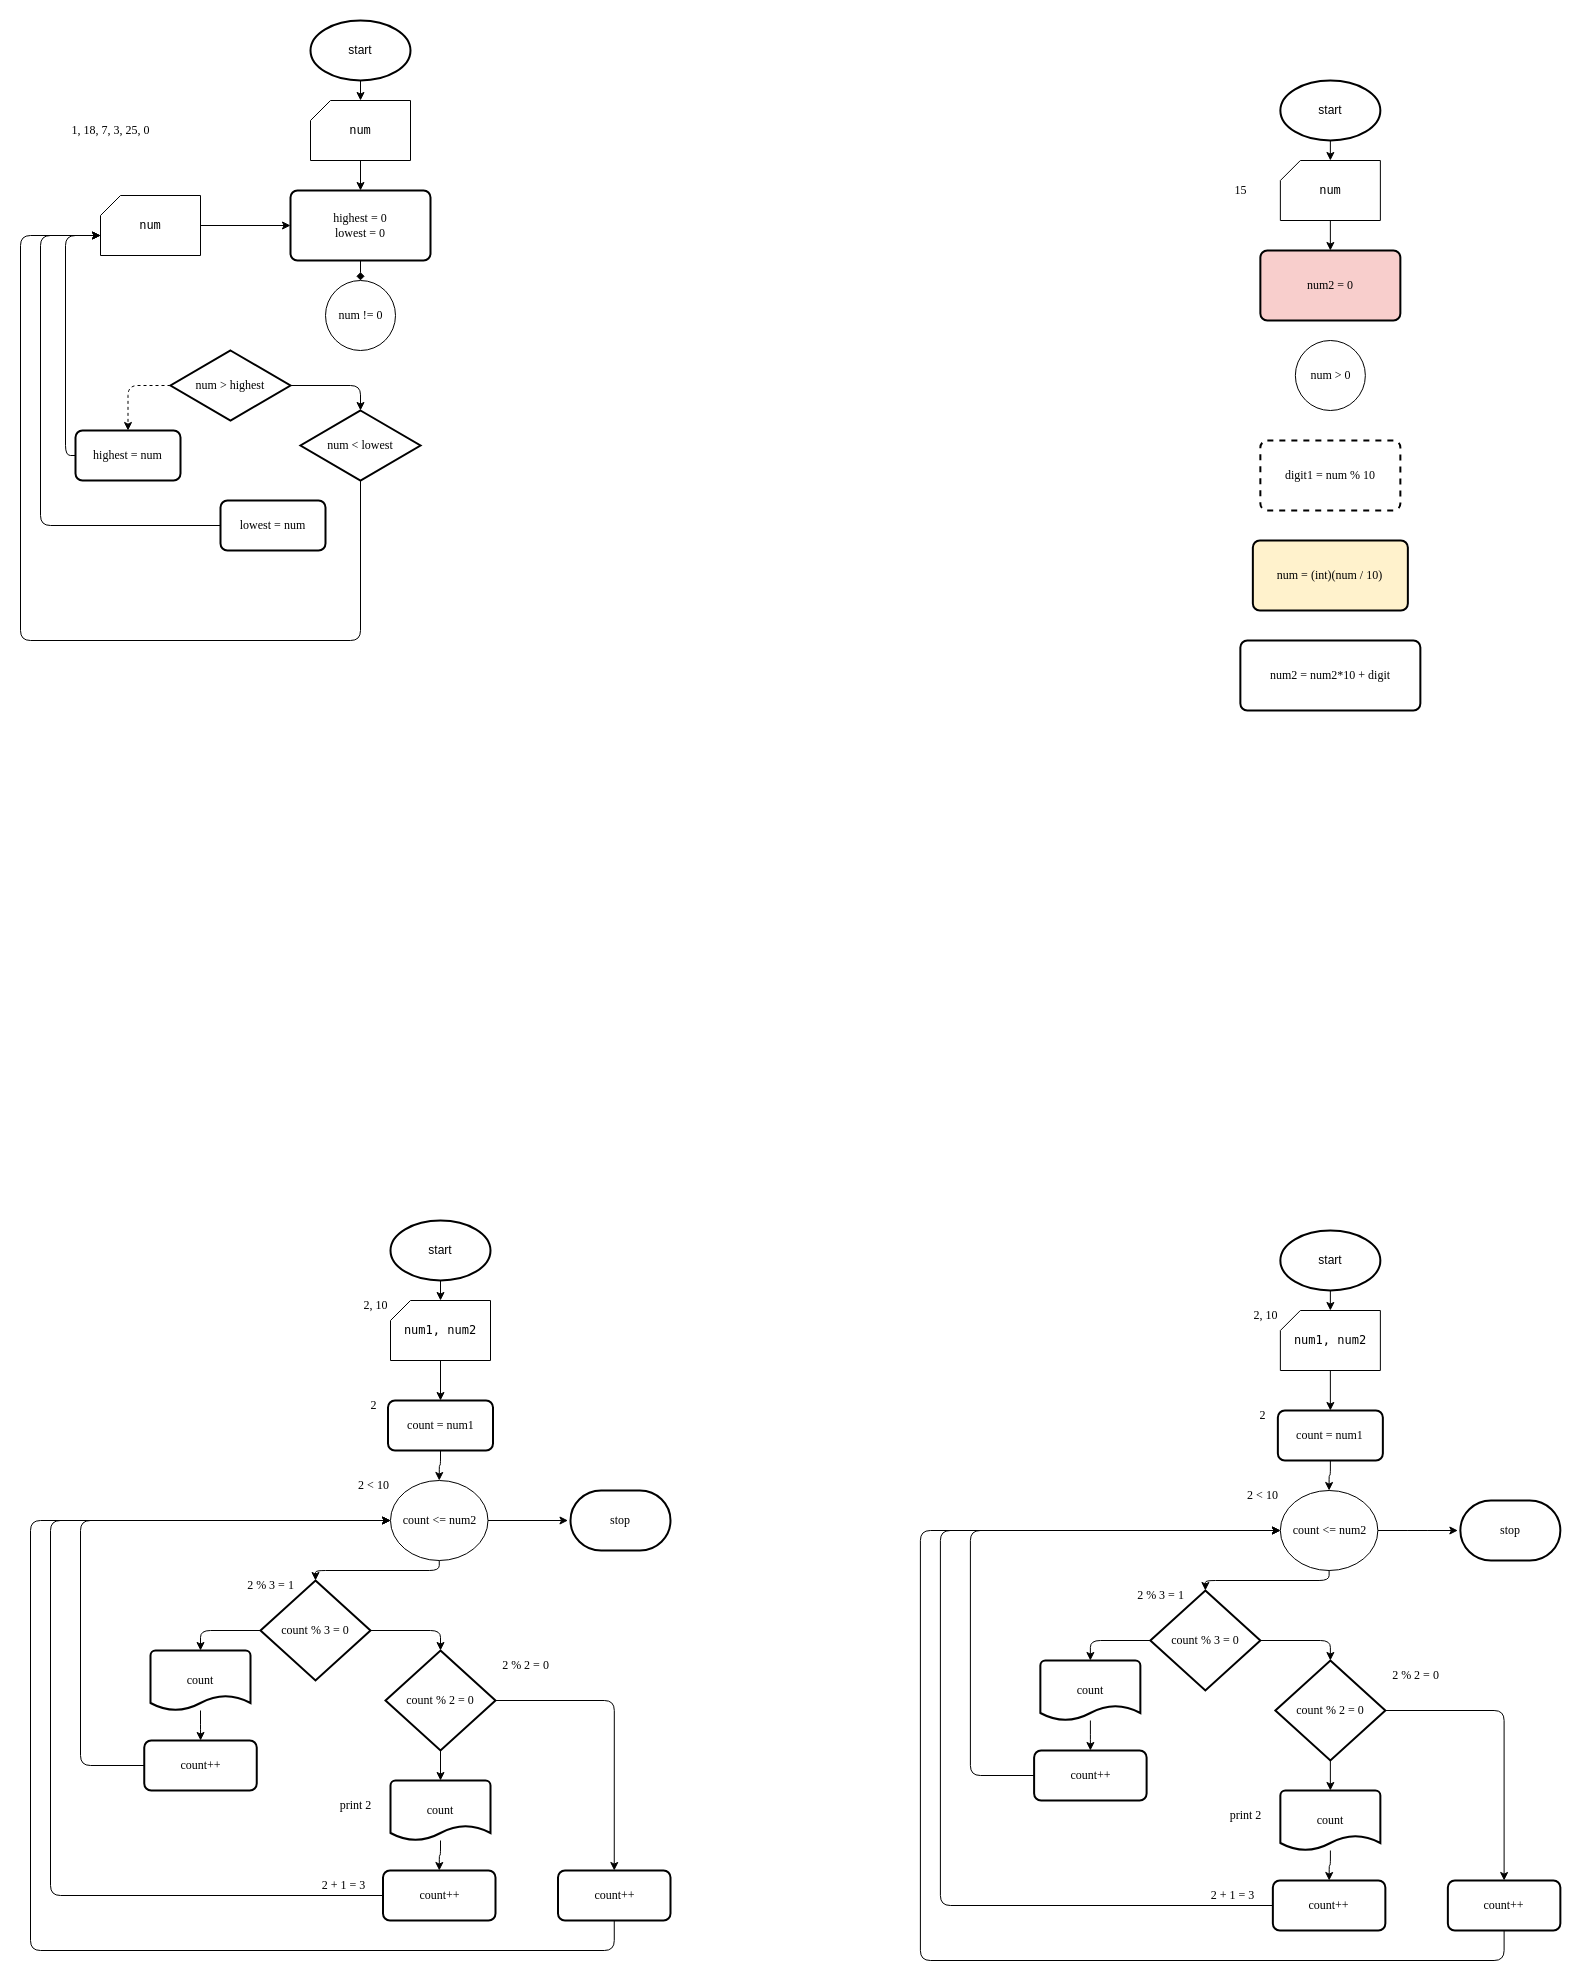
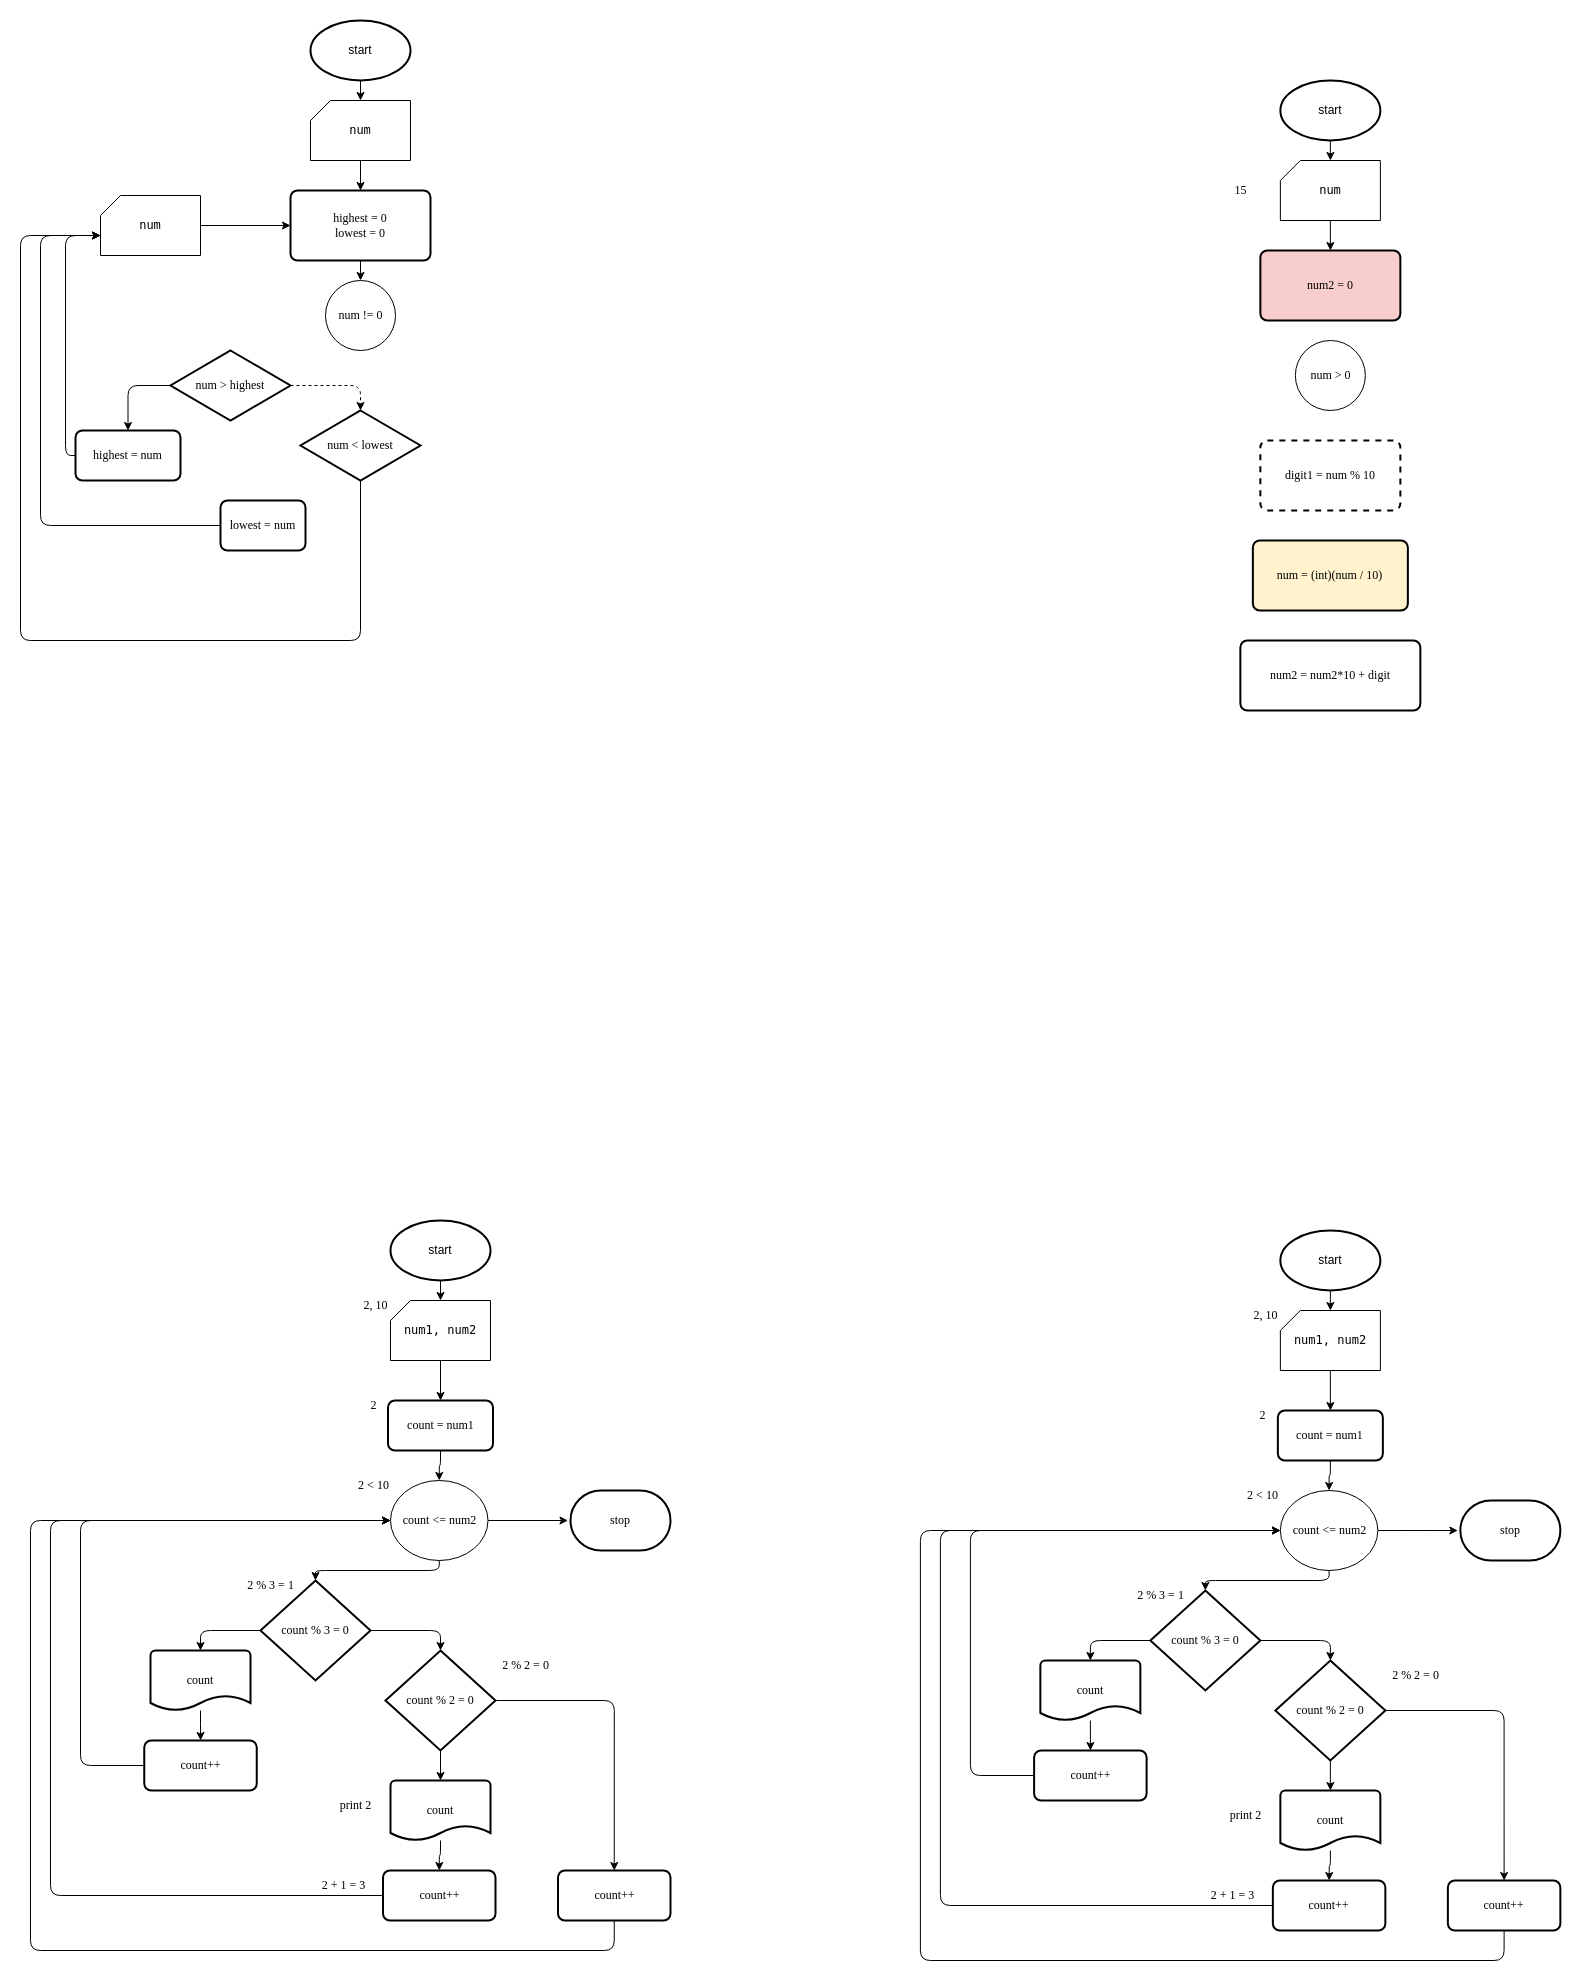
(111, 131) -> none
(361, 272) -> (361, 272)
(133, 386) -> (133, 386)
(331, 386) -> (331, 386)
(273, 526) -> (263, 526)
